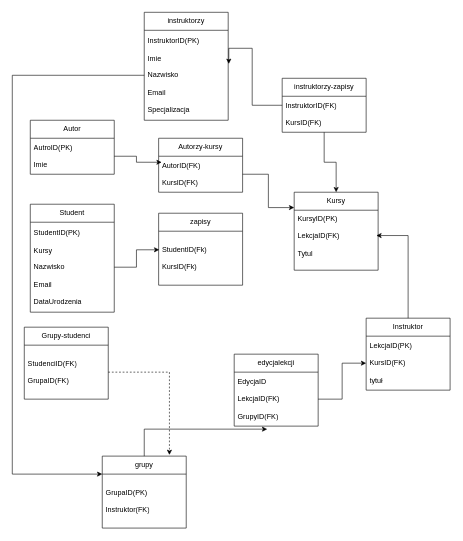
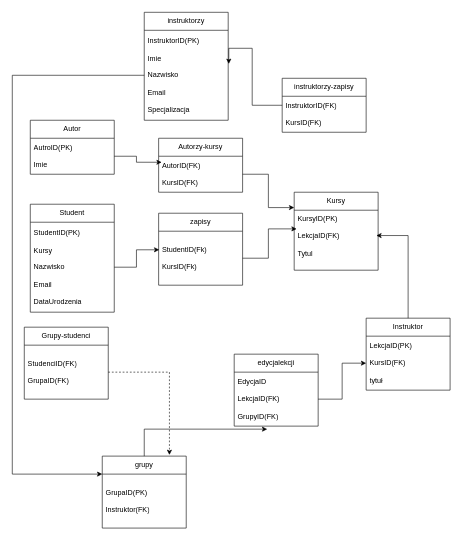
(335, 162) -> none
none -> (269, 244)
